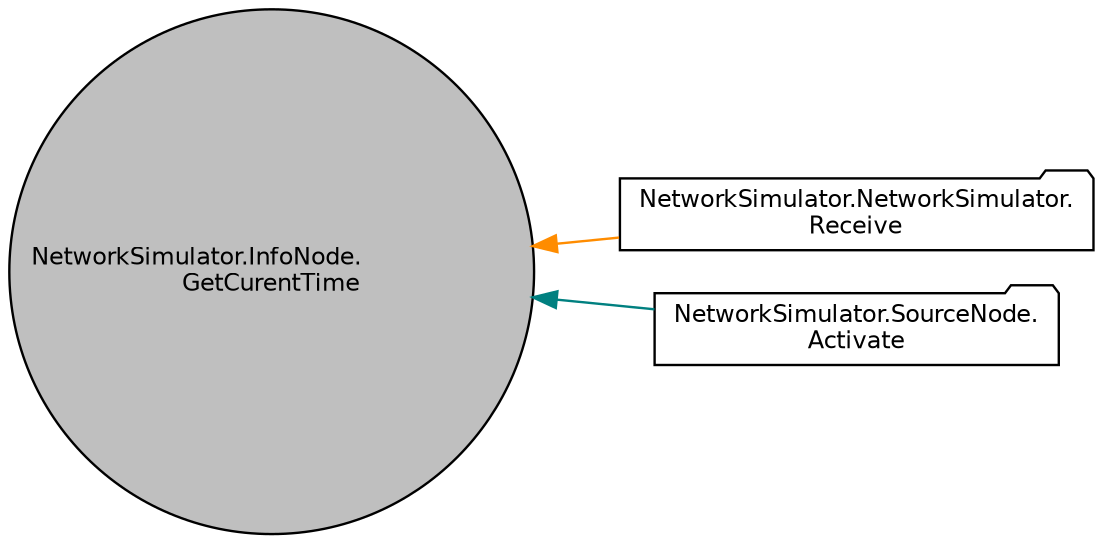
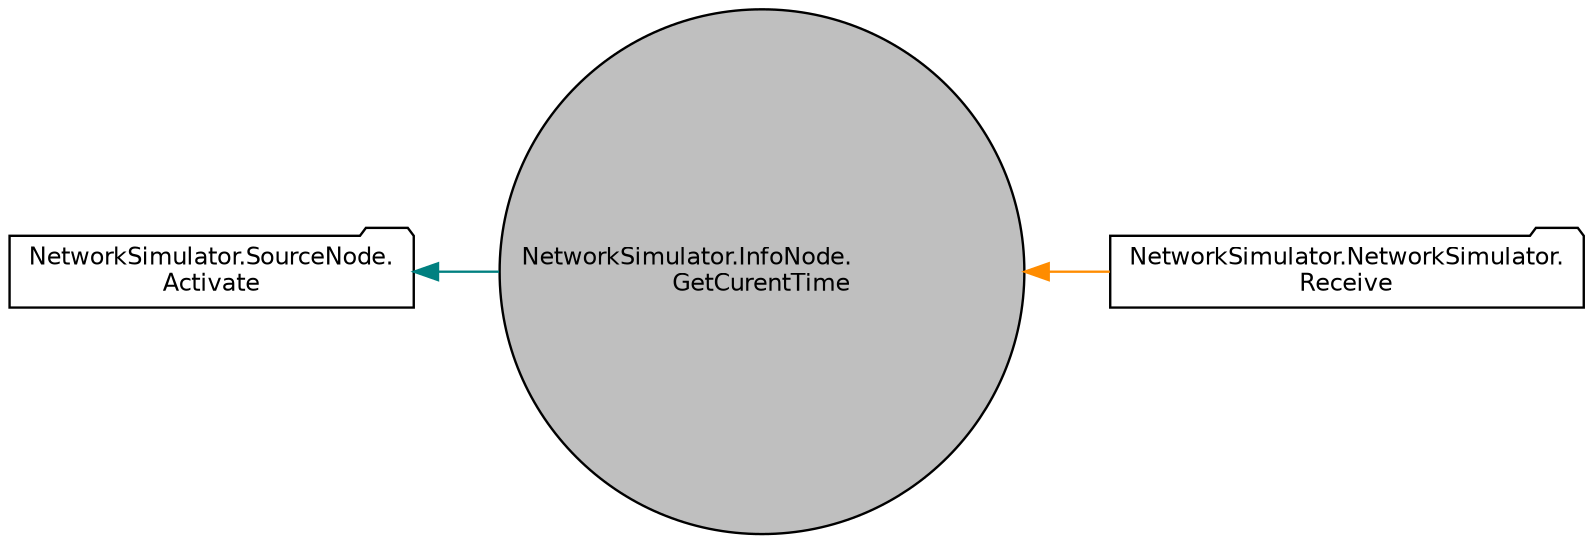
(606, 304) -> (469, 272)
